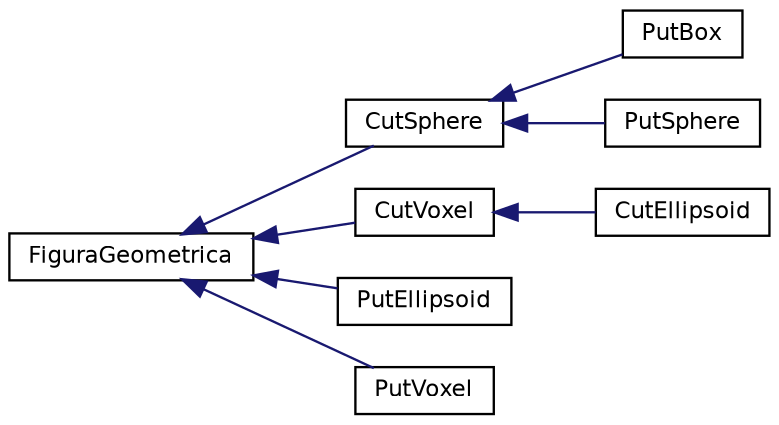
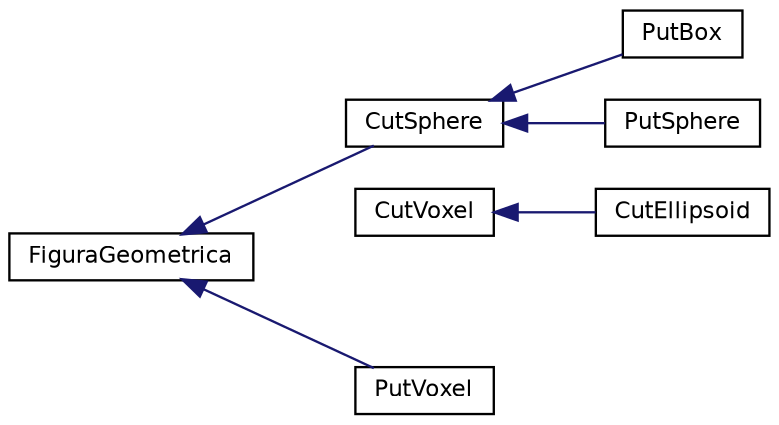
(316, 229) -> none
(425, 301) -> none
